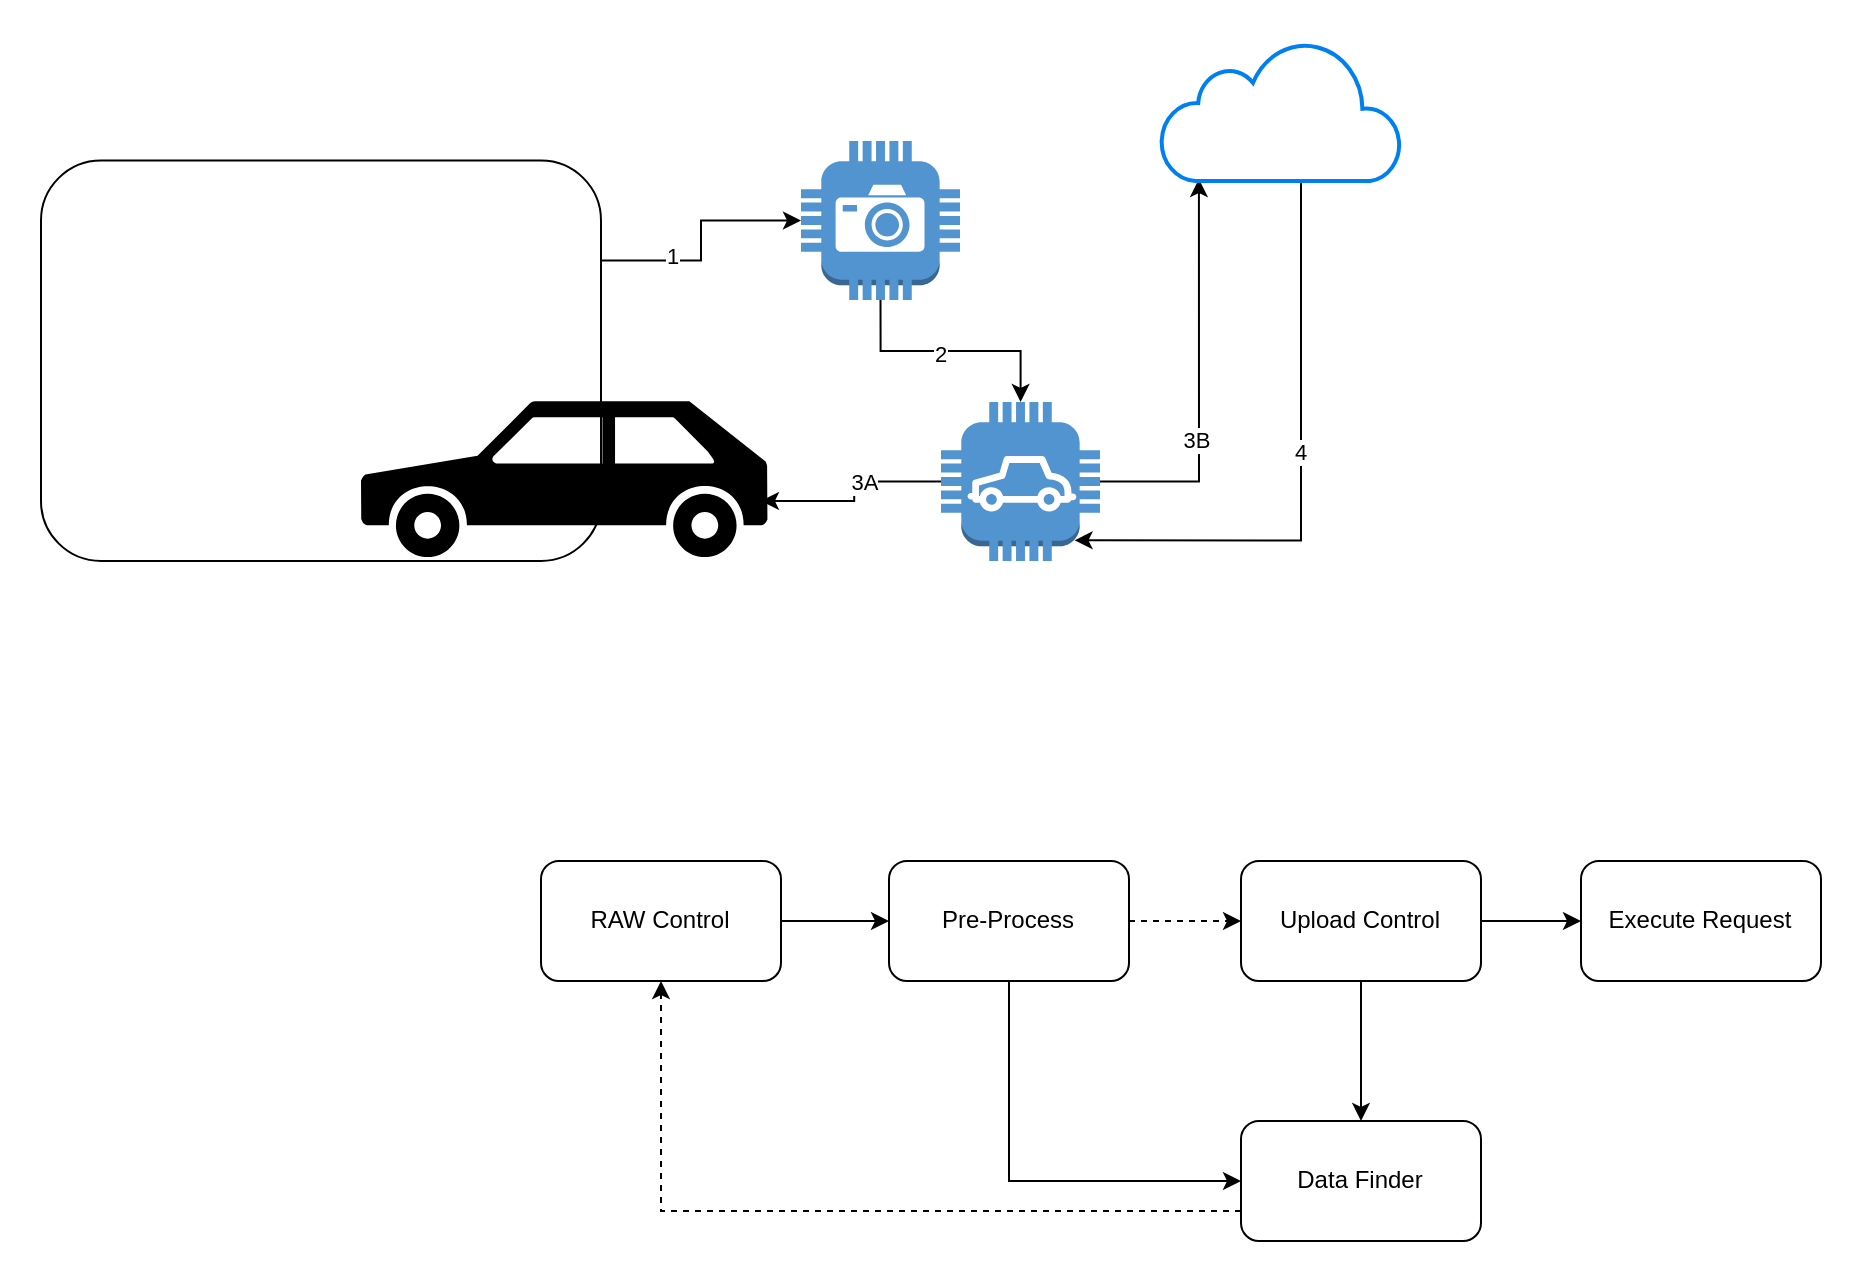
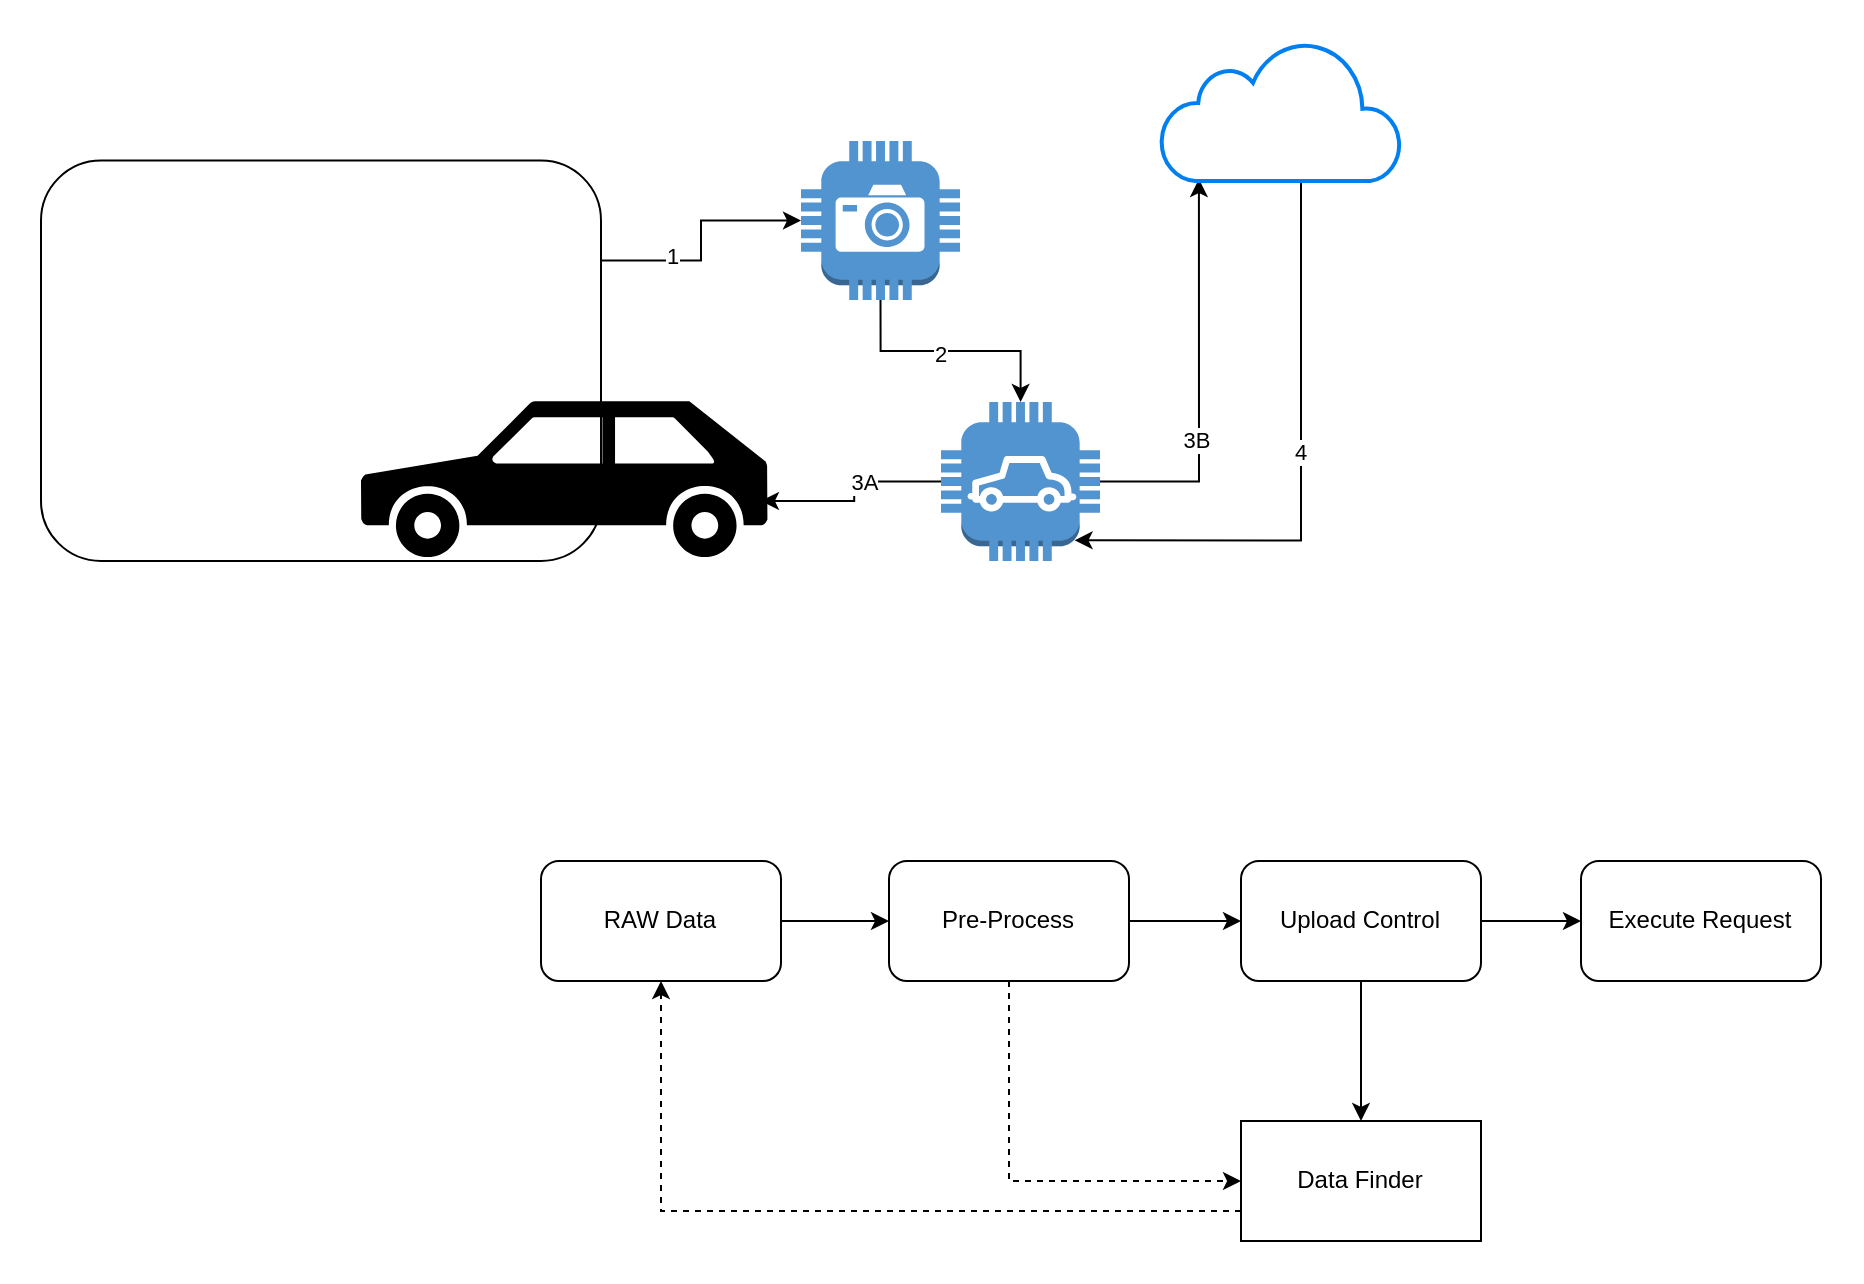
(661, 921) -> (661, 921)
(1178, 921) -> (1178, 921)
(1020, 1181) -> (1020, 1181)
(1361, 1181) -> (1361, 1181)
